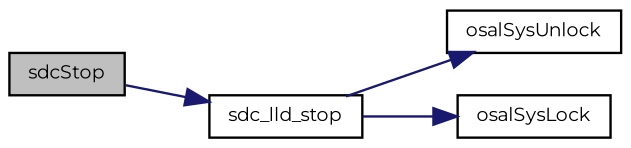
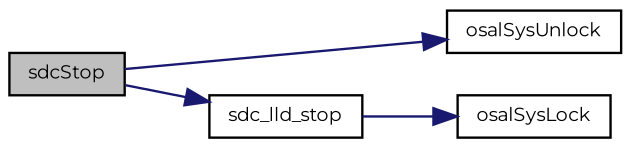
(398, 78) -> (274, 55)
